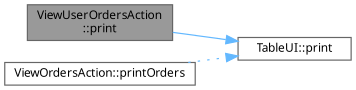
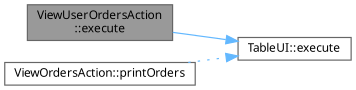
(100, 23) -> (100, 23)
(295, 49) -> (295, 49)
